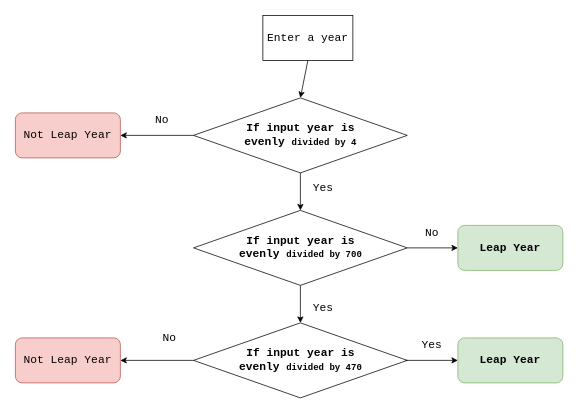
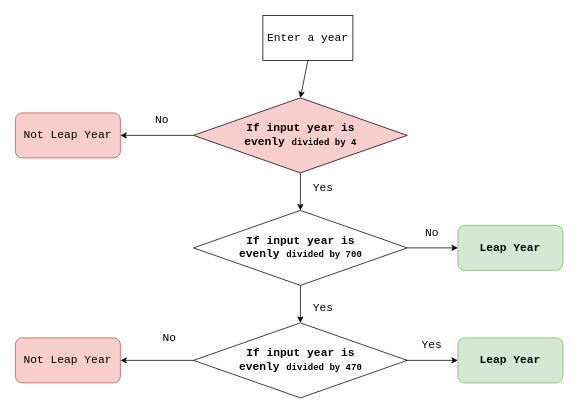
(300, 135) -> (300, 135)
